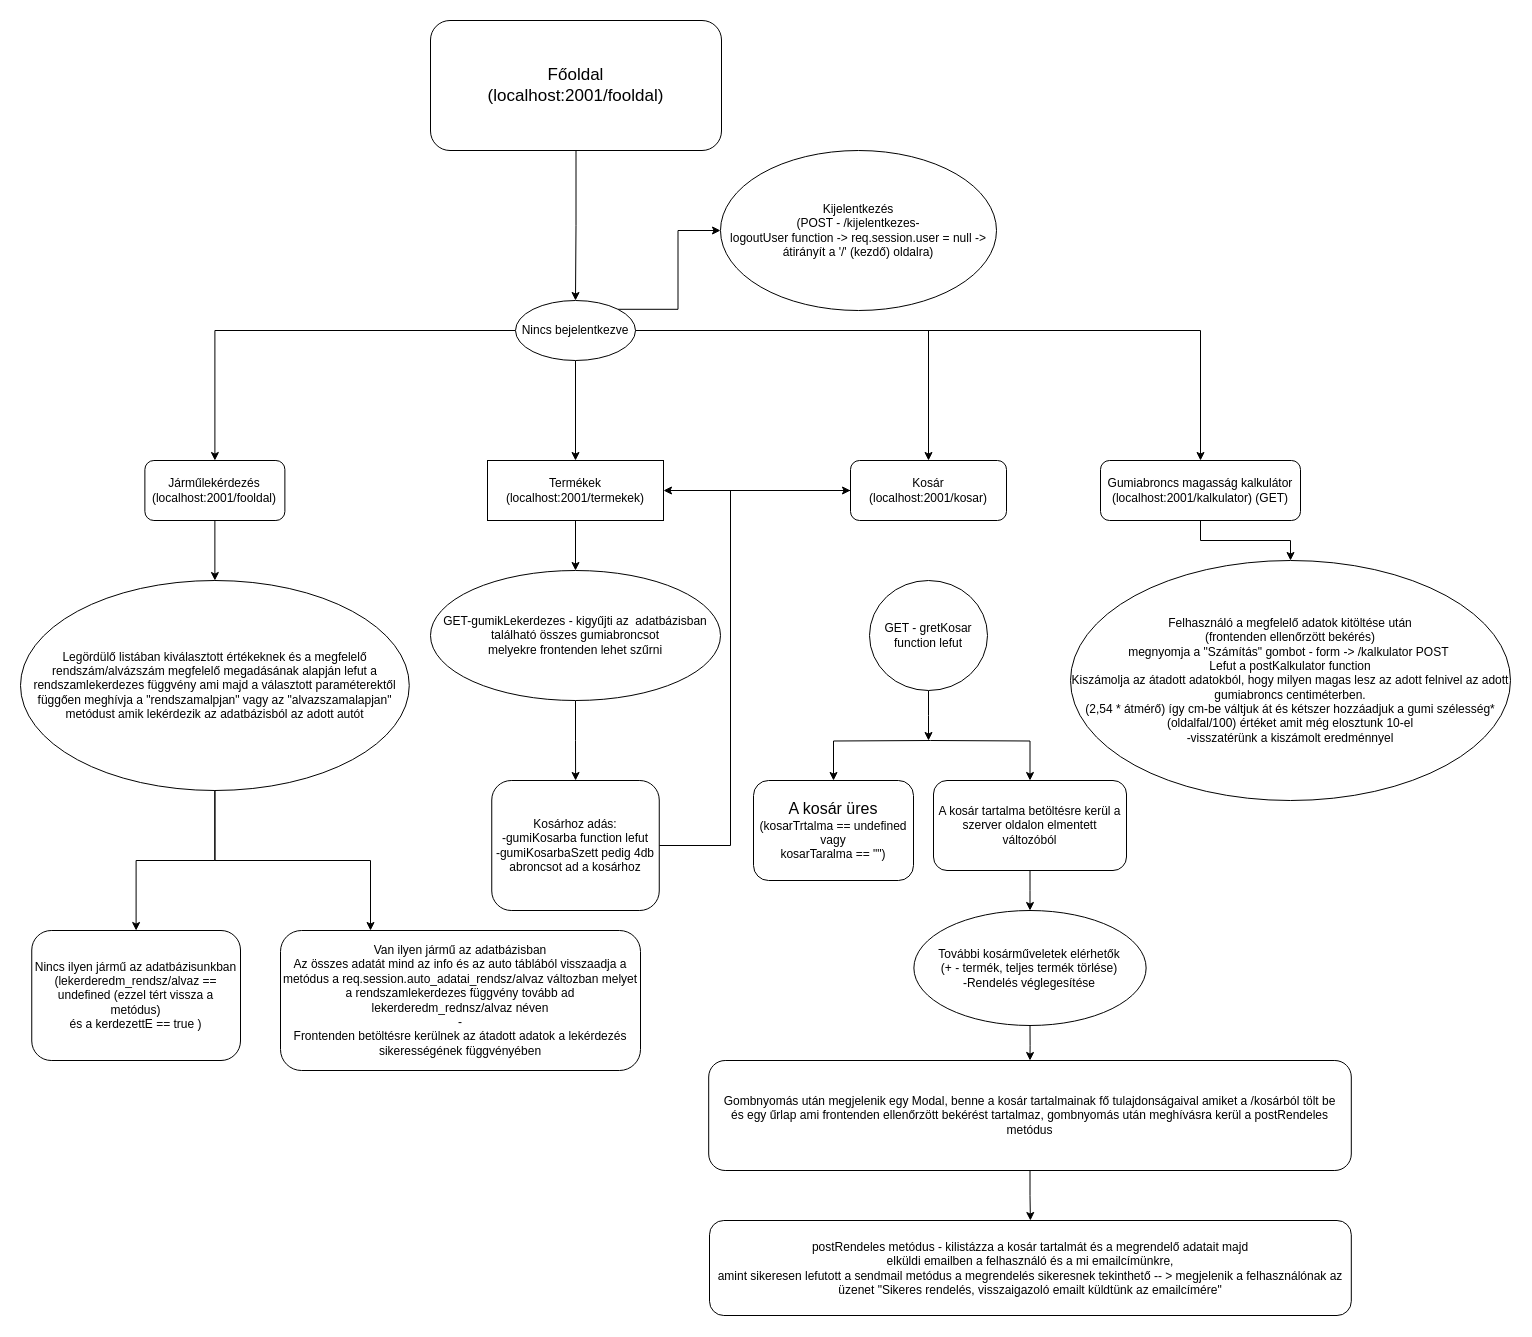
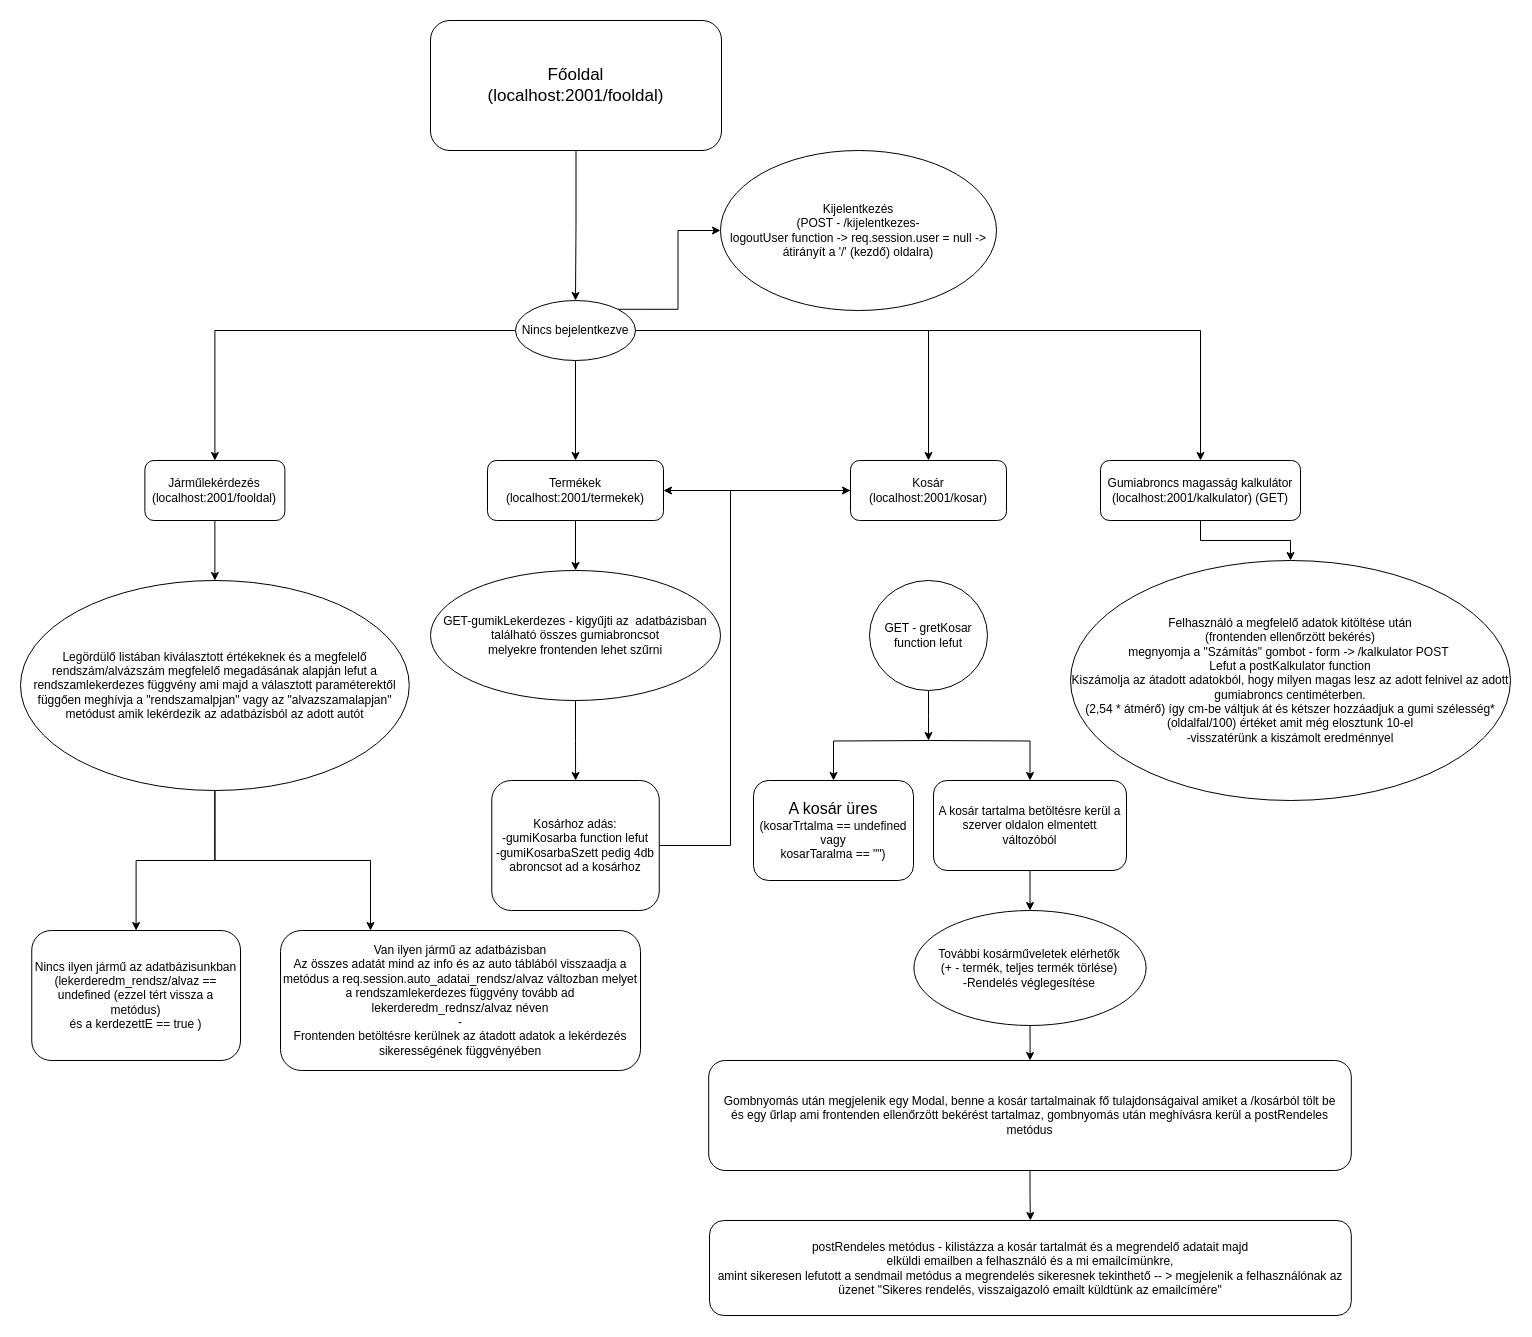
(576, 491) -> (576, 491)
